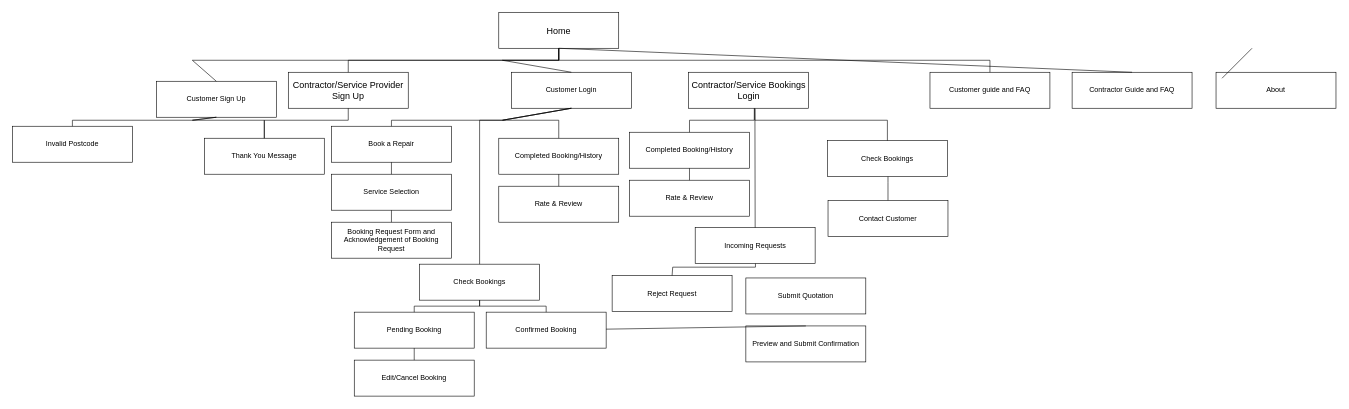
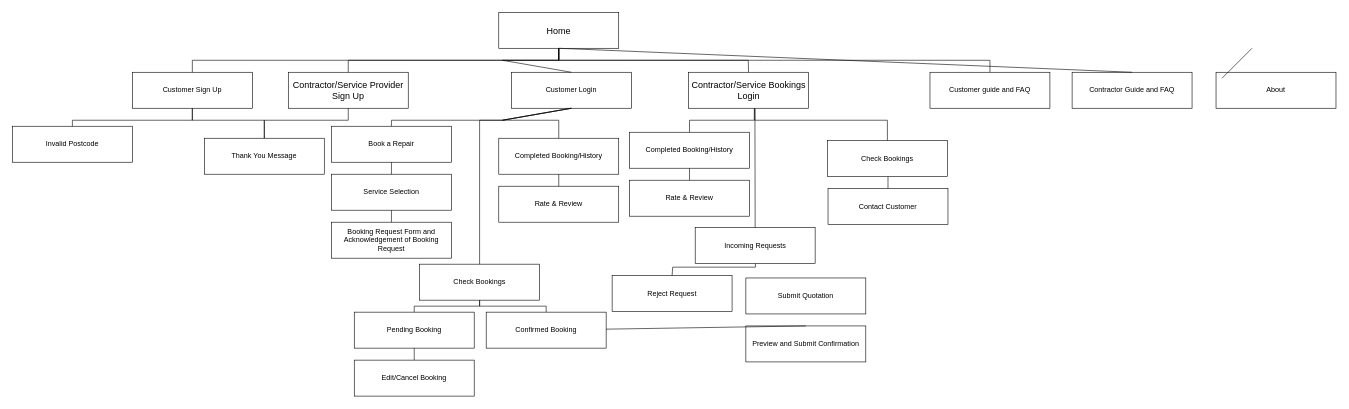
none -> (749, 67)
(216, 99) -> (192, 90)
(888, 219) -> (888, 207)
